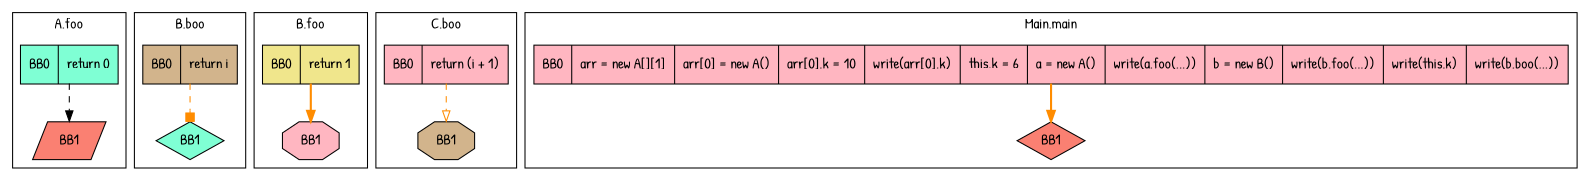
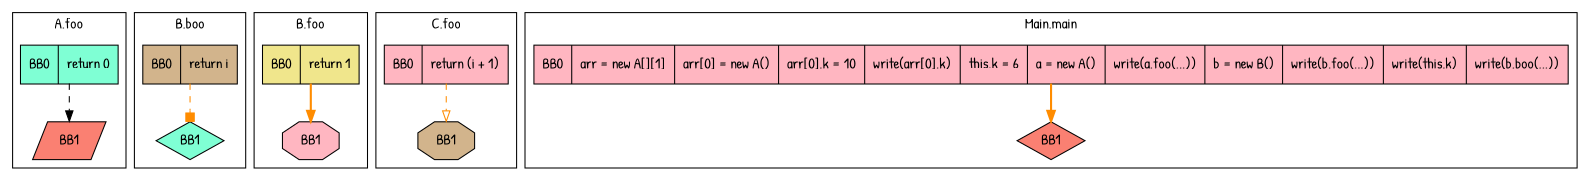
(446, 25) -> (446, 25)
